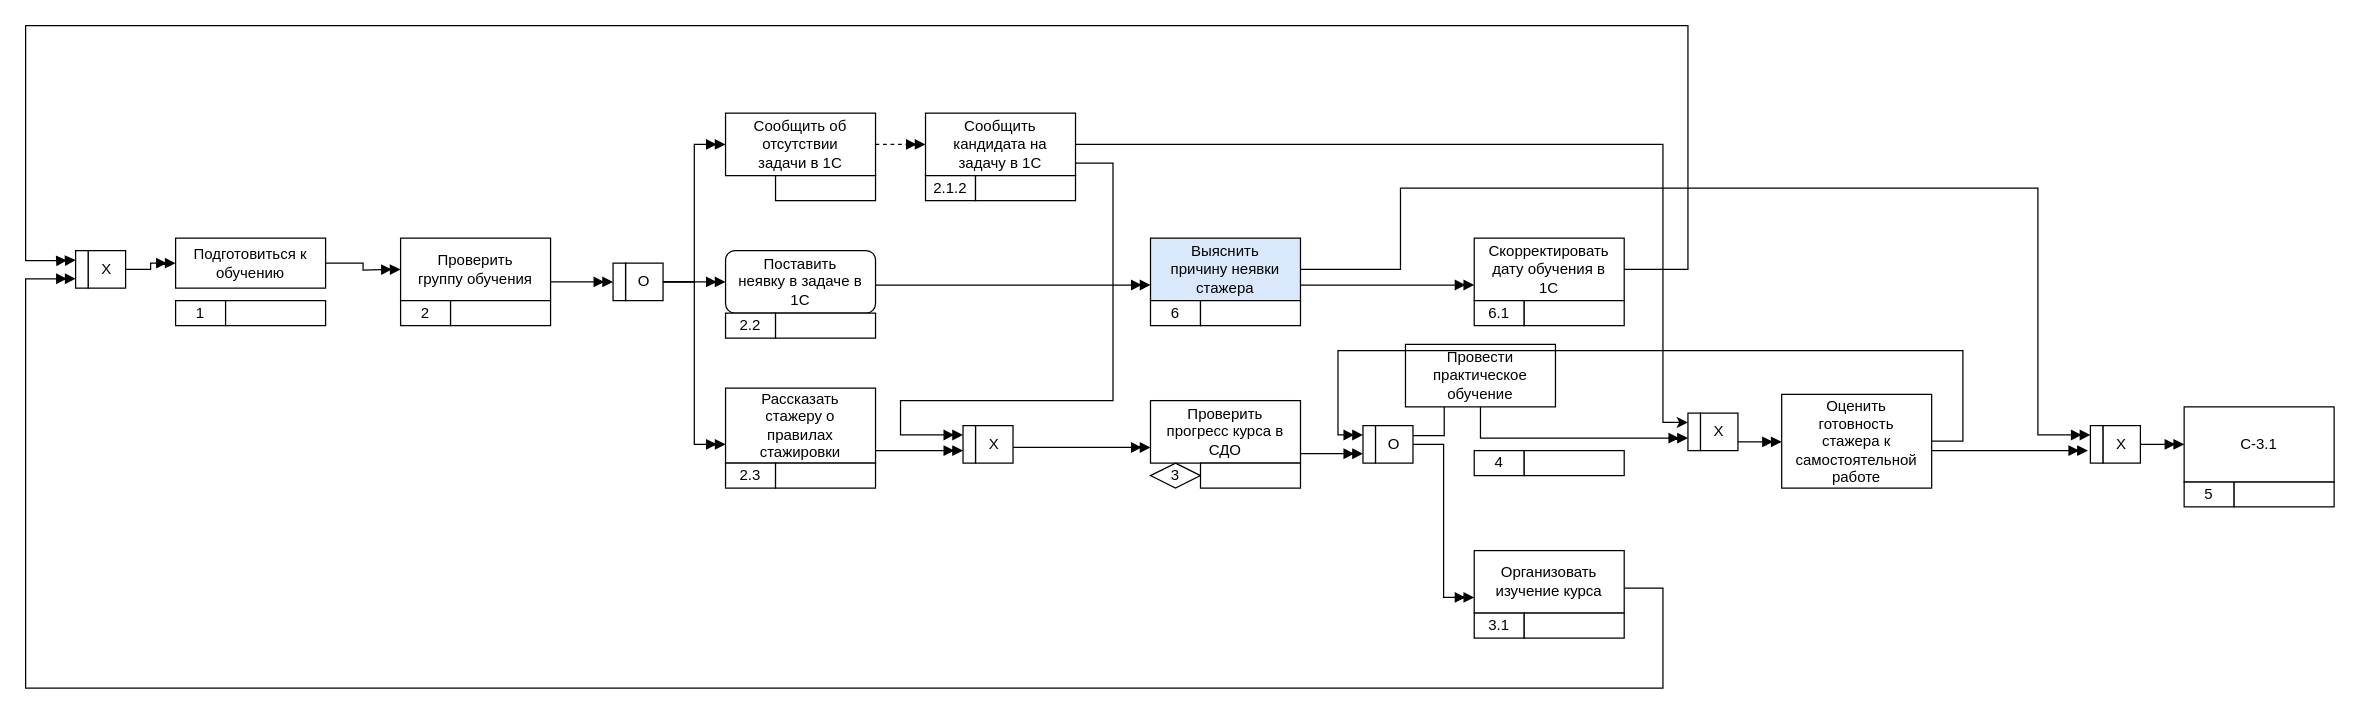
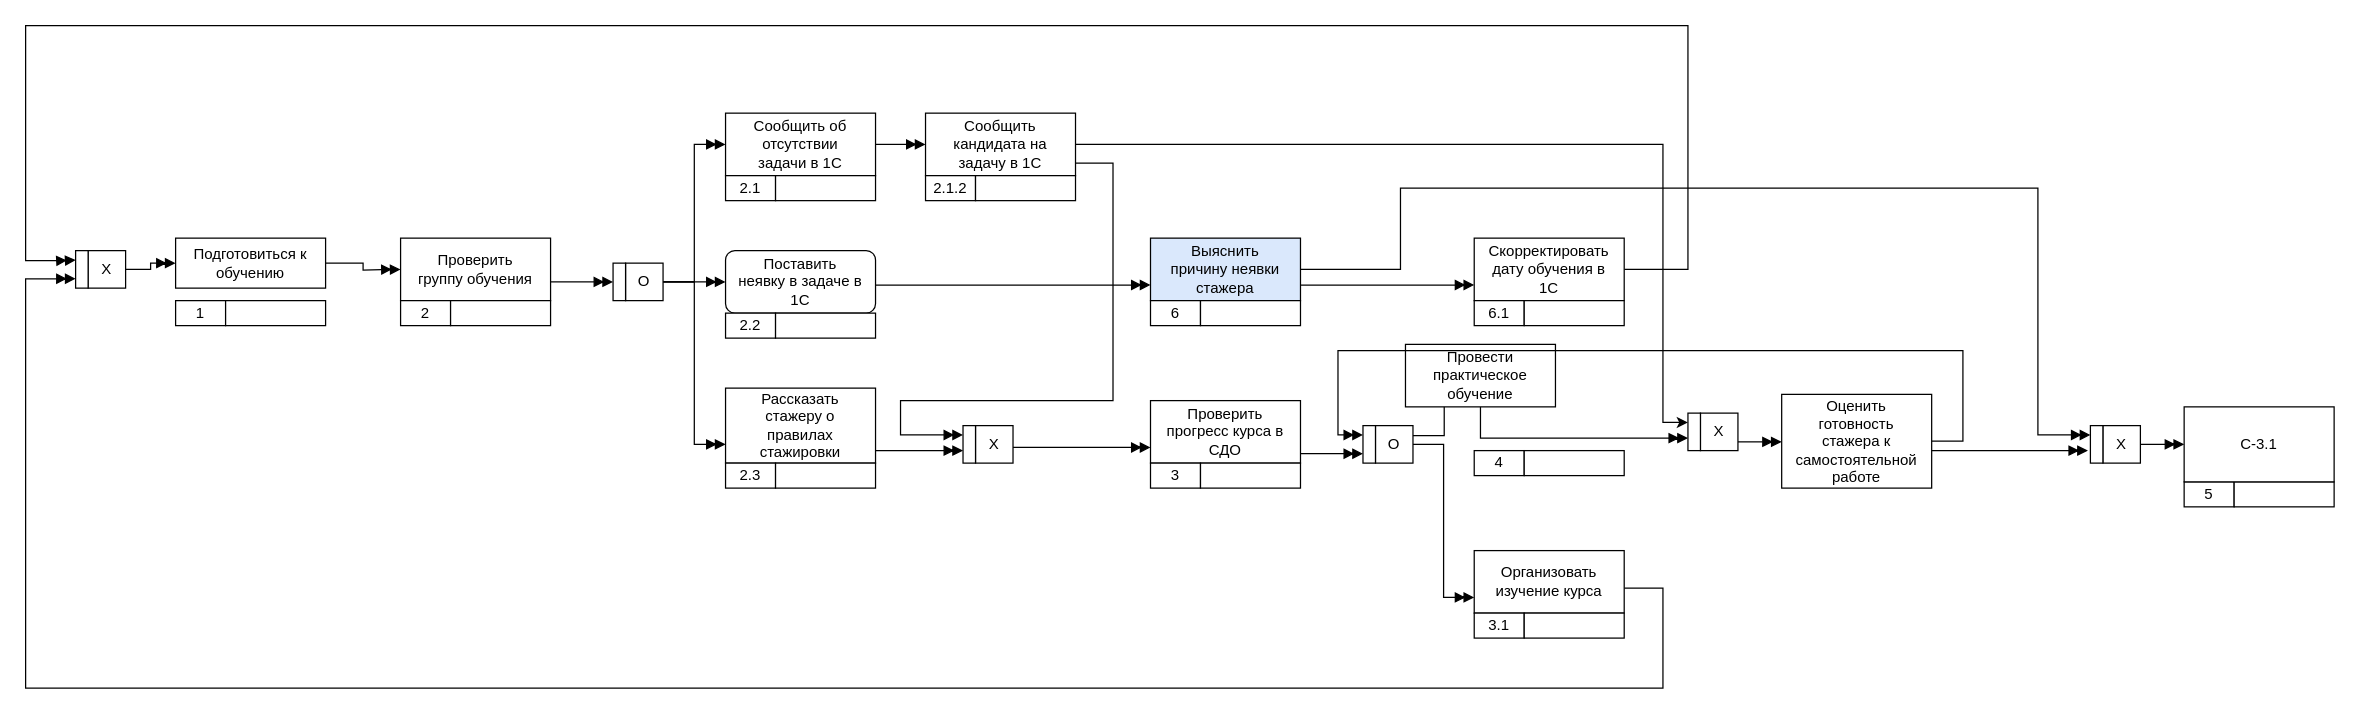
(892, 144) -> (892, 144)
none -> (751, 188)
(1176, 476) -> (1176, 476)
